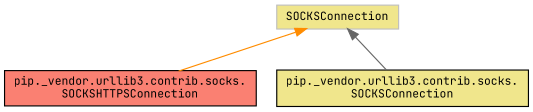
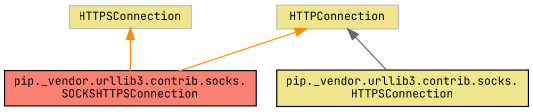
none -> (130, 17)
(338, 17) -> (338, 17)
(403, 88) -> (403, 88)
